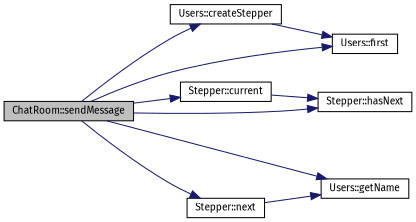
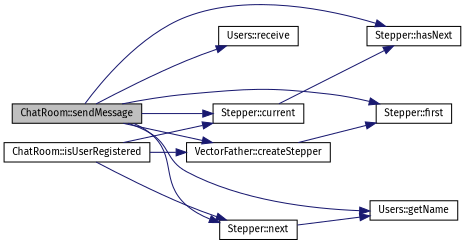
(226, 14) -> (258, 152)
none -> (258, 36)
(365, 44) -> (414, 114)
none -> (77, 152)
